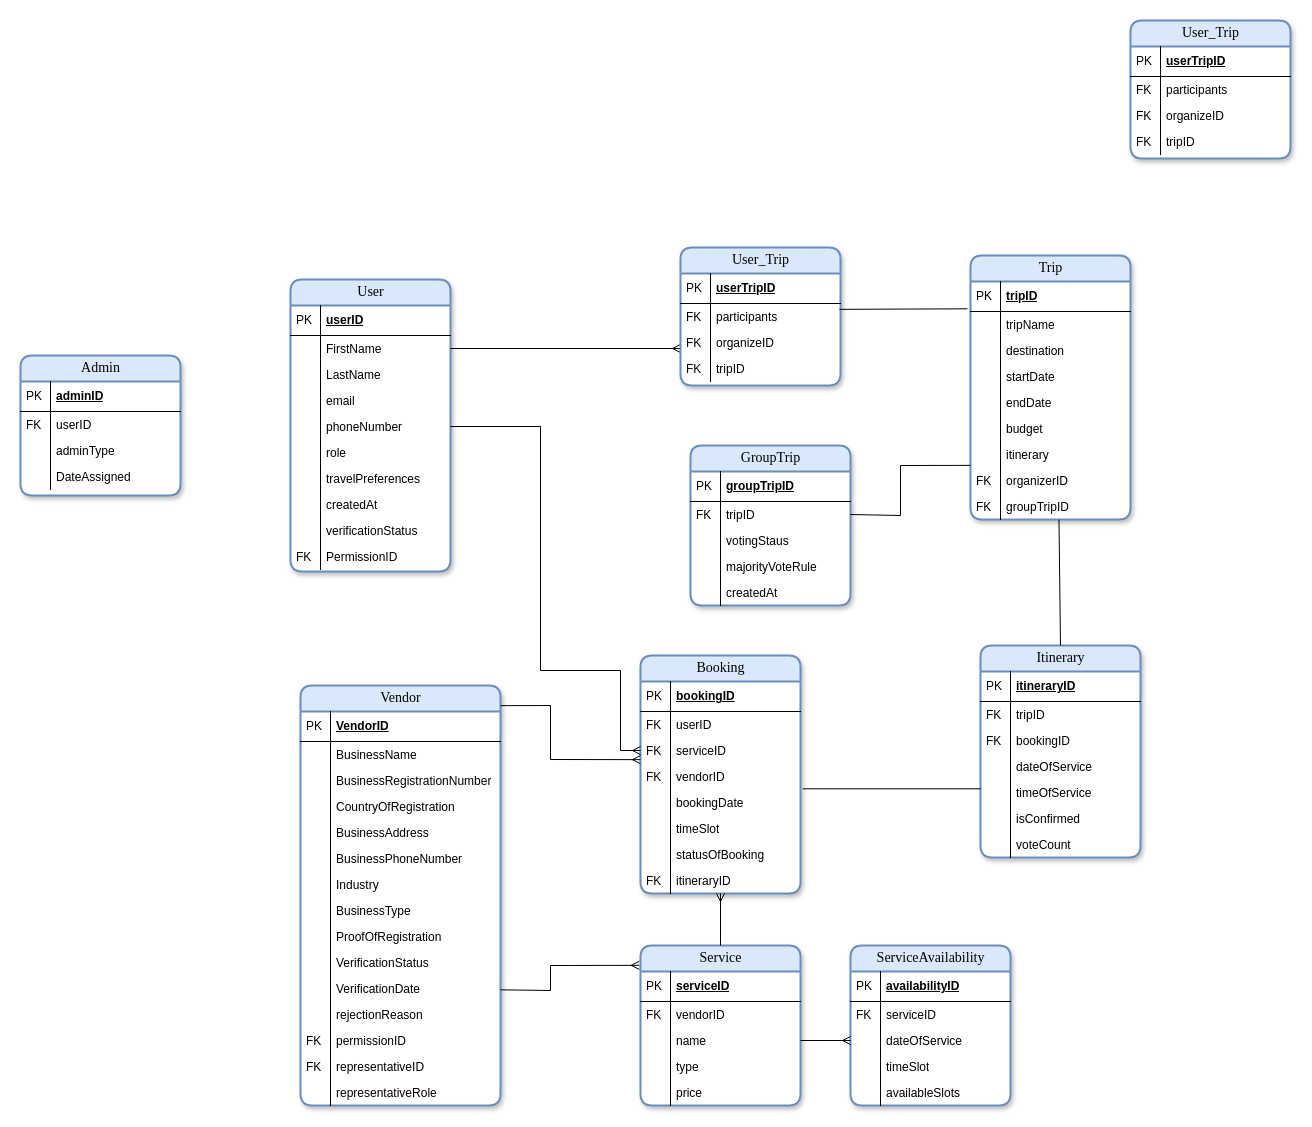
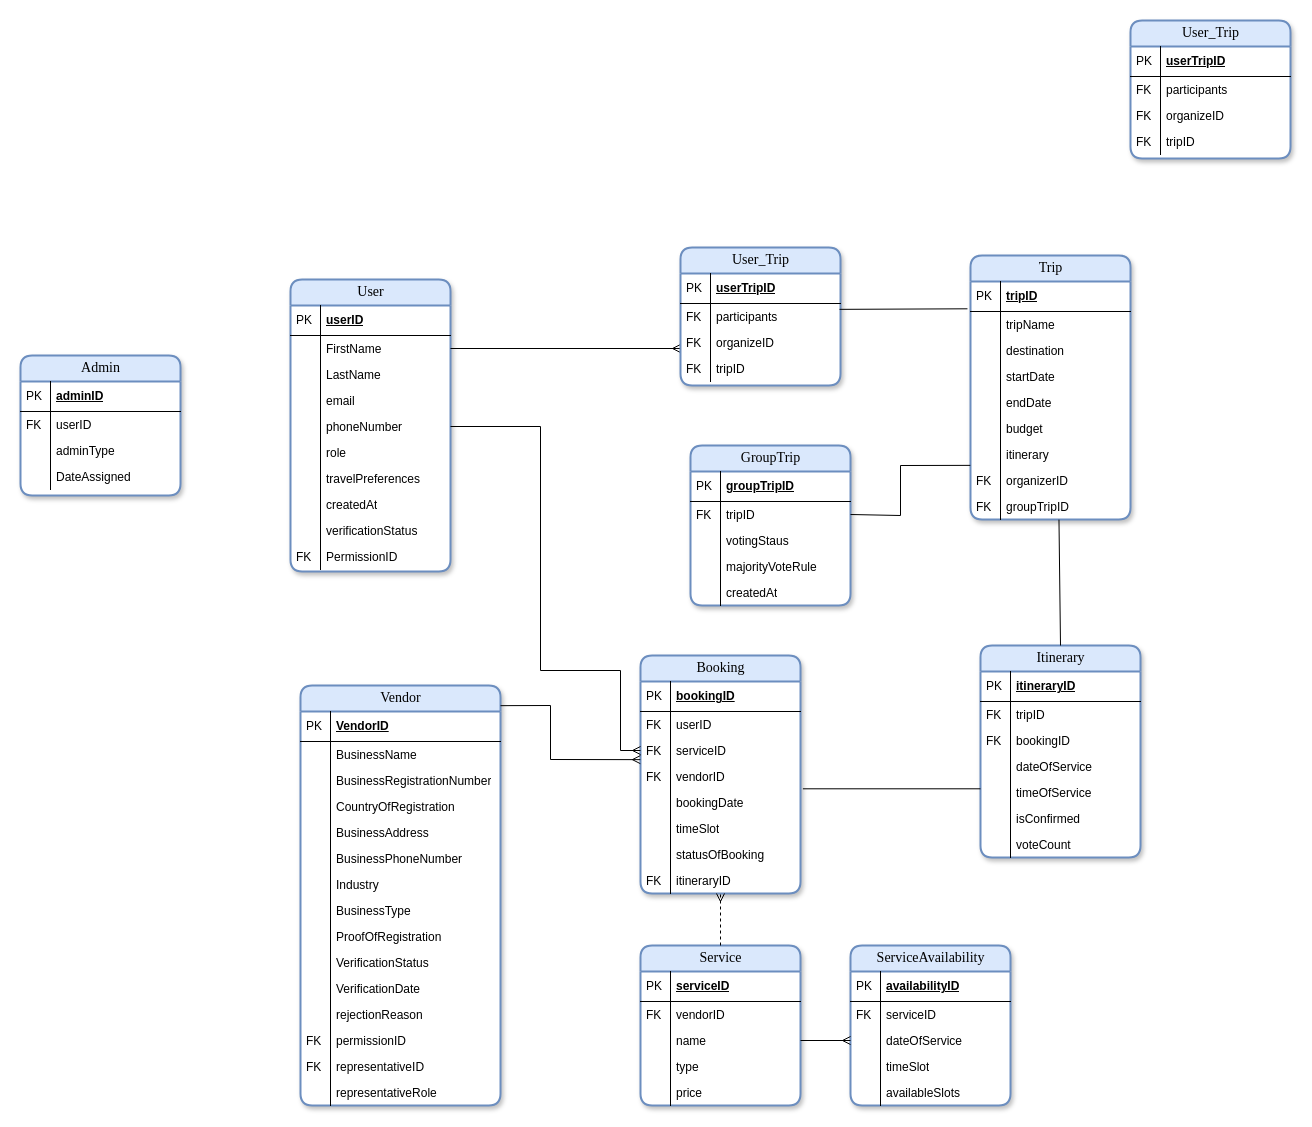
(721, 920) -> (721, 920)
(558, 965) -> none
